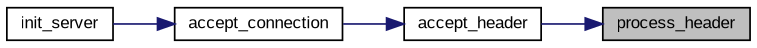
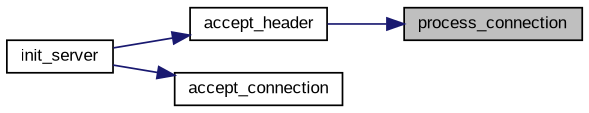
(365, 24) -> (143, 43)
(676, 24) -> (493, 24)
